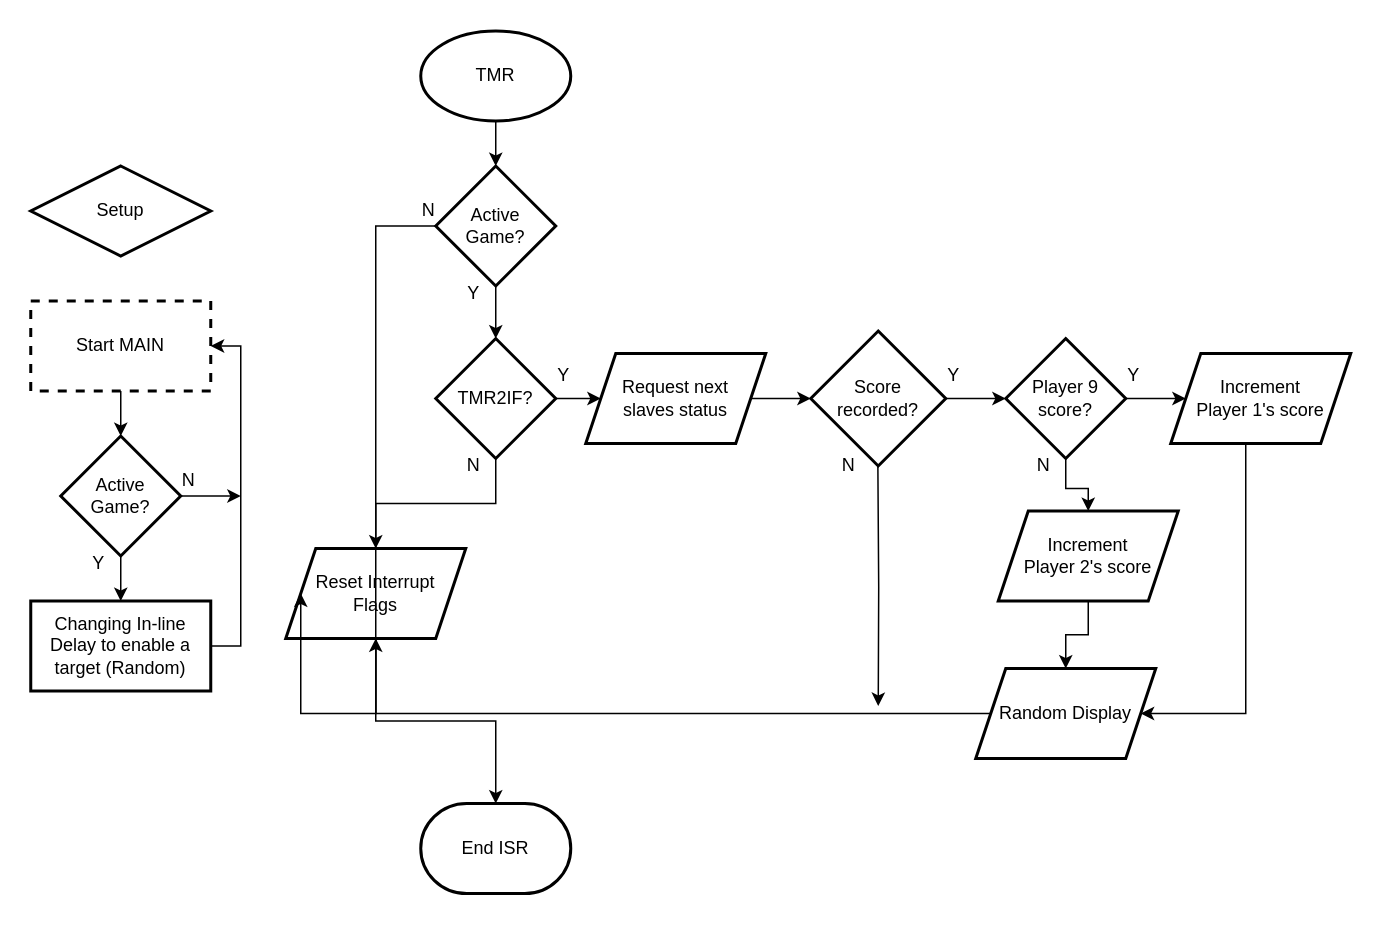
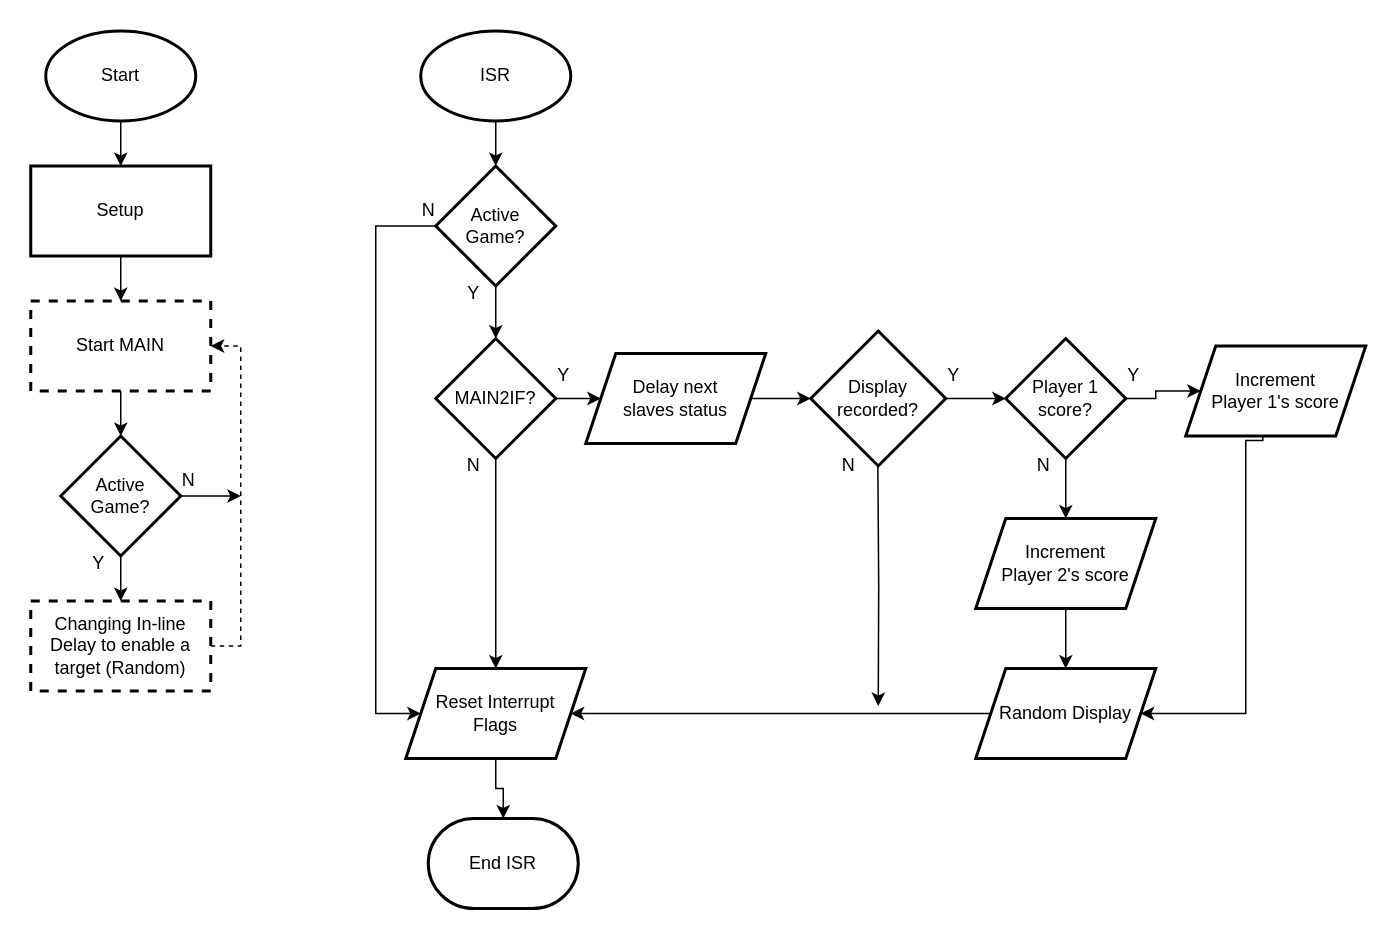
none -> (121, 76)
(496, 76) -> (496, 76)
none -> (121, 149)
(121, 211) -> (121, 211)
none -> (121, 284)
(496, 398) -> (496, 398)
(676, 398) -> (676, 398)
(878, 398) -> (878, 398)
(1066, 398) -> (1066, 398)
(1261, 398) -> (1276, 391)
(241, 501) -> (241, 501)
(1088, 556) -> (1066, 563)
(376, 593) -> (496, 713)
(121, 646) -> (121, 646)
(496, 848) -> (503, 863)
